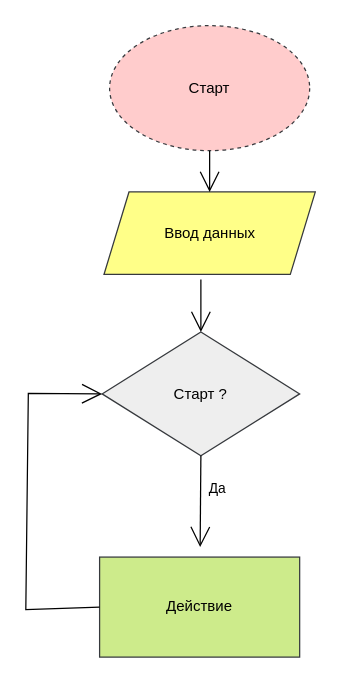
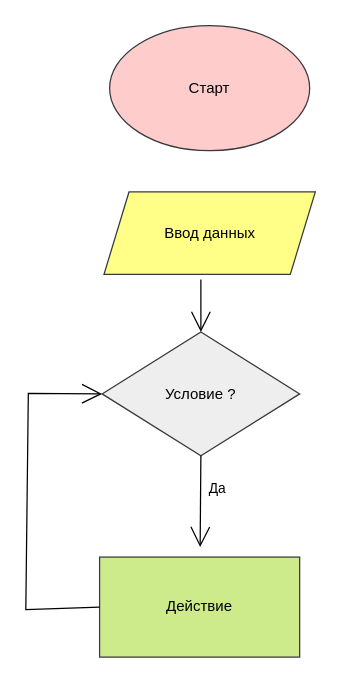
(209, 88) -> (209, 88)
(209, 171) -> none
(201, 394) -> (201, 394)
